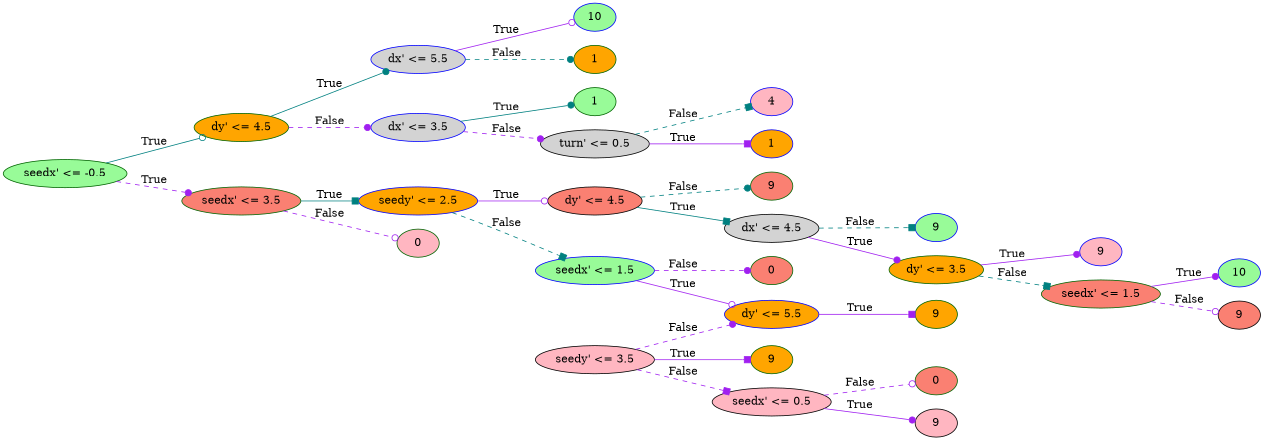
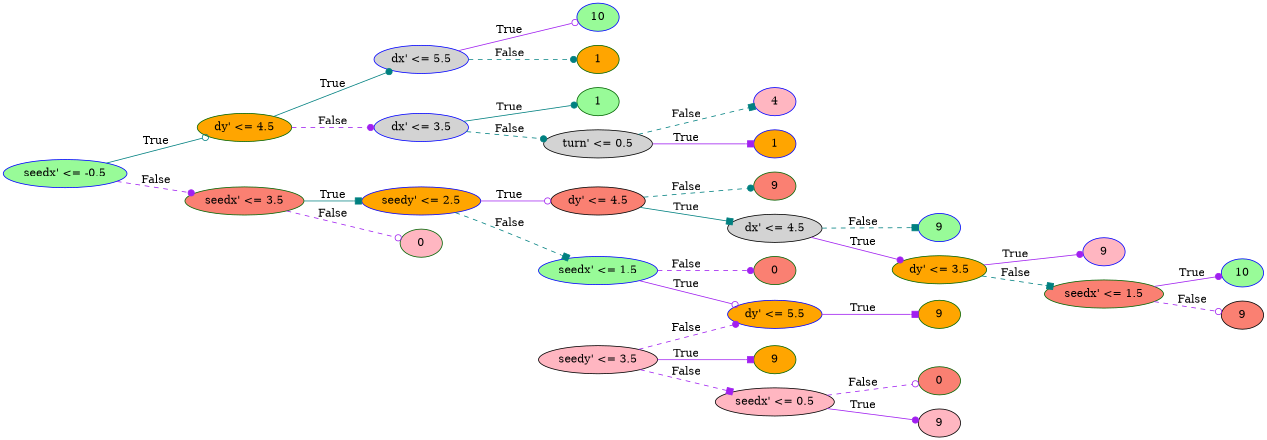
(500, 135) -> (503, 135)
(65, 174) -> (65, 174)
(155, 180) -> (156, 180)
